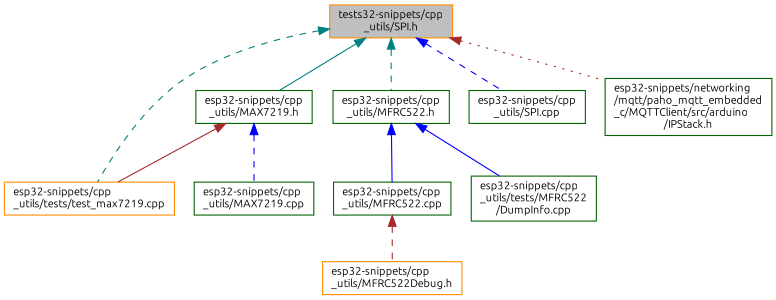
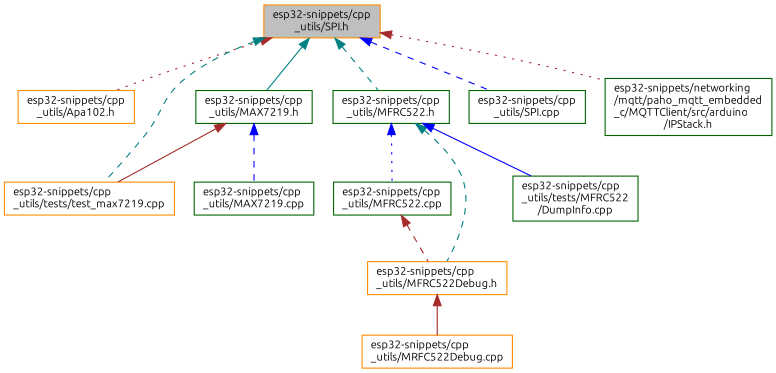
(391, 21) -> (322, 21)
none -> (76, 107)
(392, 158) -> (392, 158)
none -> (465, 190)
none -> (437, 352)
